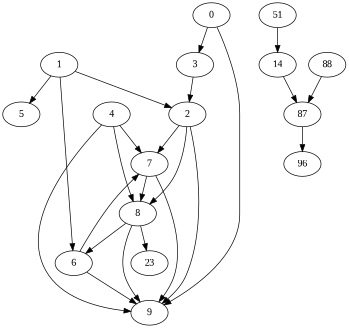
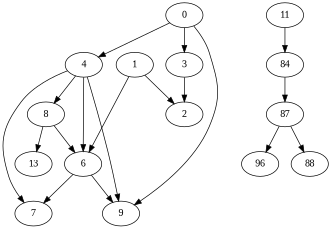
(278, 15) -> (285, 15)
none -> (137, 38)
(278, 65) -> (285, 65)
(316, 86) -> (296, 136)
none -> (83, 111)
(21, 114) -> none
(171, 136) -> none
(179, 167) -> none
(144, 185) -> none
(198, 217) -> none
(176, 236) -> none
(123, 262) -> none
(149, 263) -> (34, 164)
